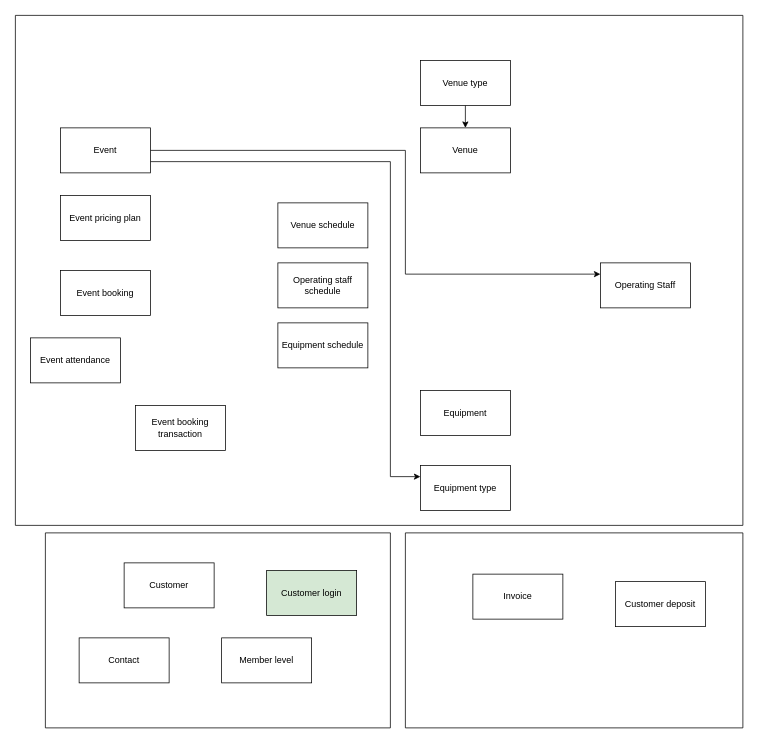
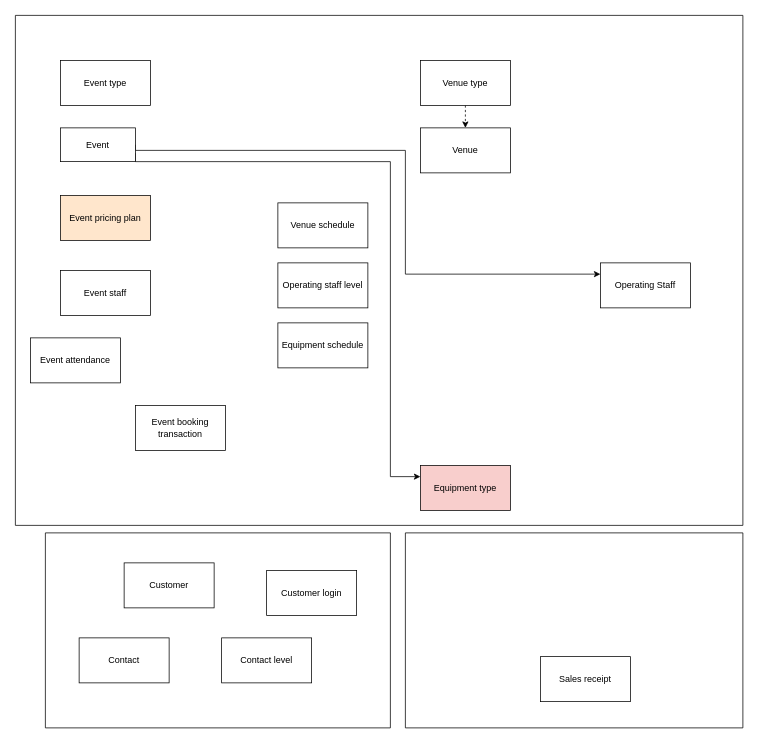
none -> (105, 83)
(465, 115) -> (465, 115)
(105, 150) -> (98, 145)
(105, 218) -> (105, 218)
(323, 285) -> (323, 285)
(105, 293) -> (105, 293)
(465, 413) -> none
(465, 488) -> (465, 488)
(312, 593) -> (312, 593)
(518, 597) -> none
(660, 604) -> none
(267, 660) -> (267, 660)
none -> (585, 679)
